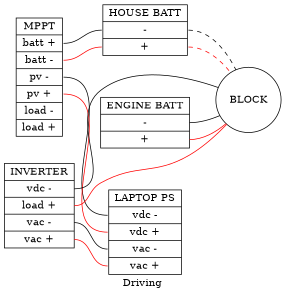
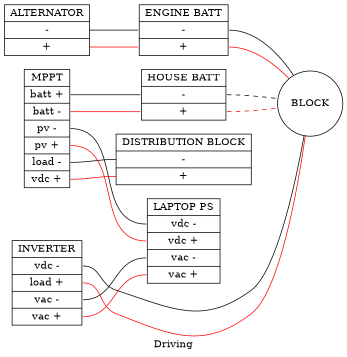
none -> (47, 30)
(39, 127) -> (47, 179)
none -> (184, 159)
